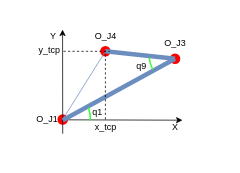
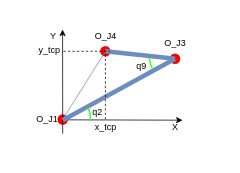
(98, 112) -> (98, 112)
